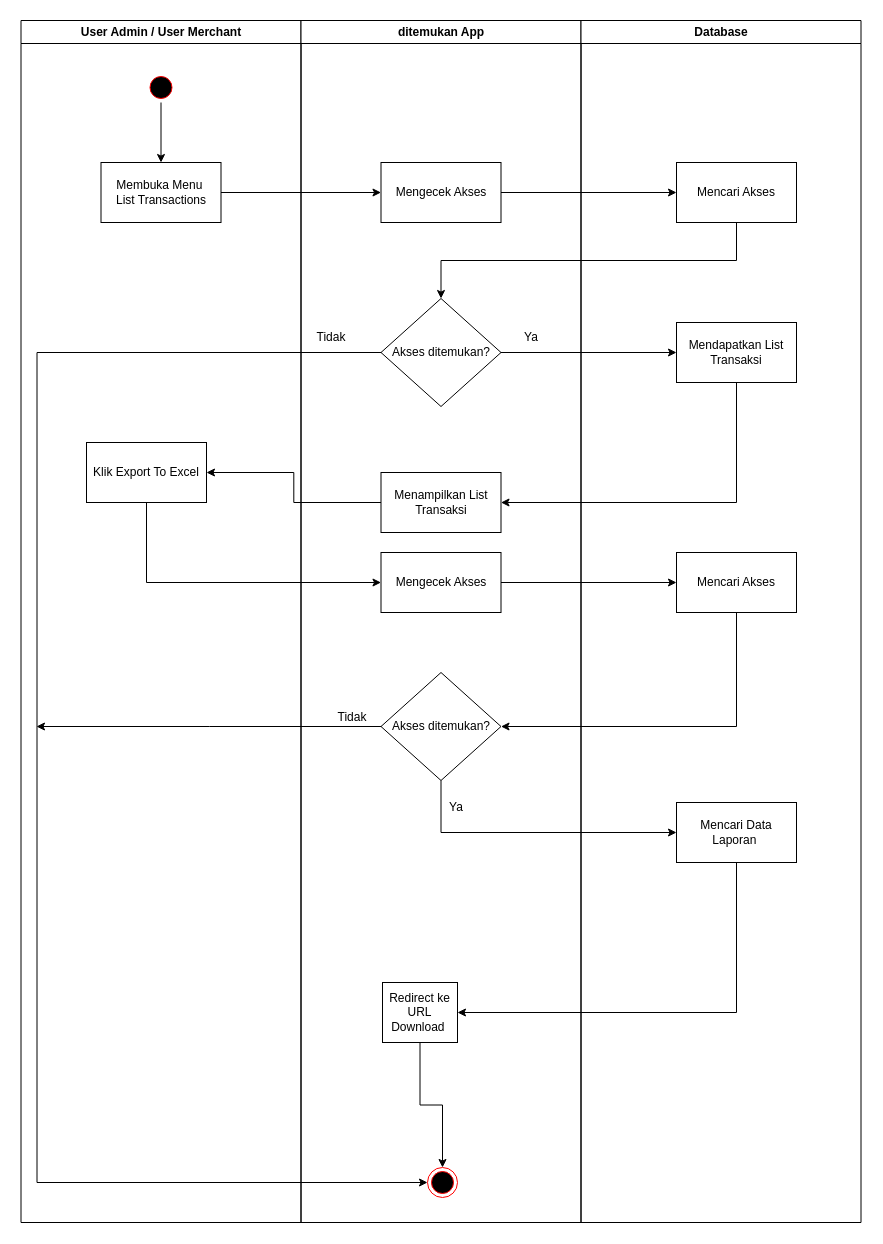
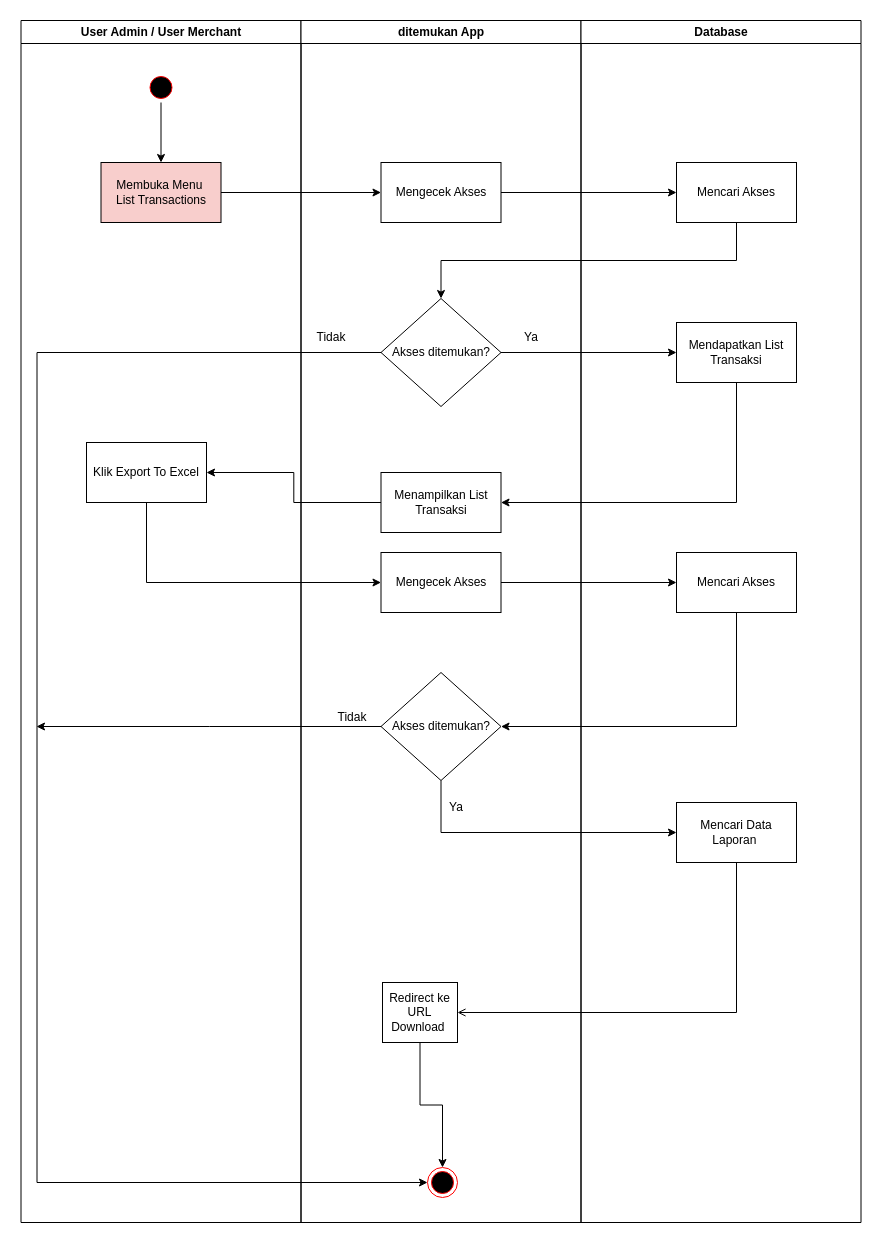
(161, 193) -> (161, 193)
(465, 1013) -> (463, 1013)
